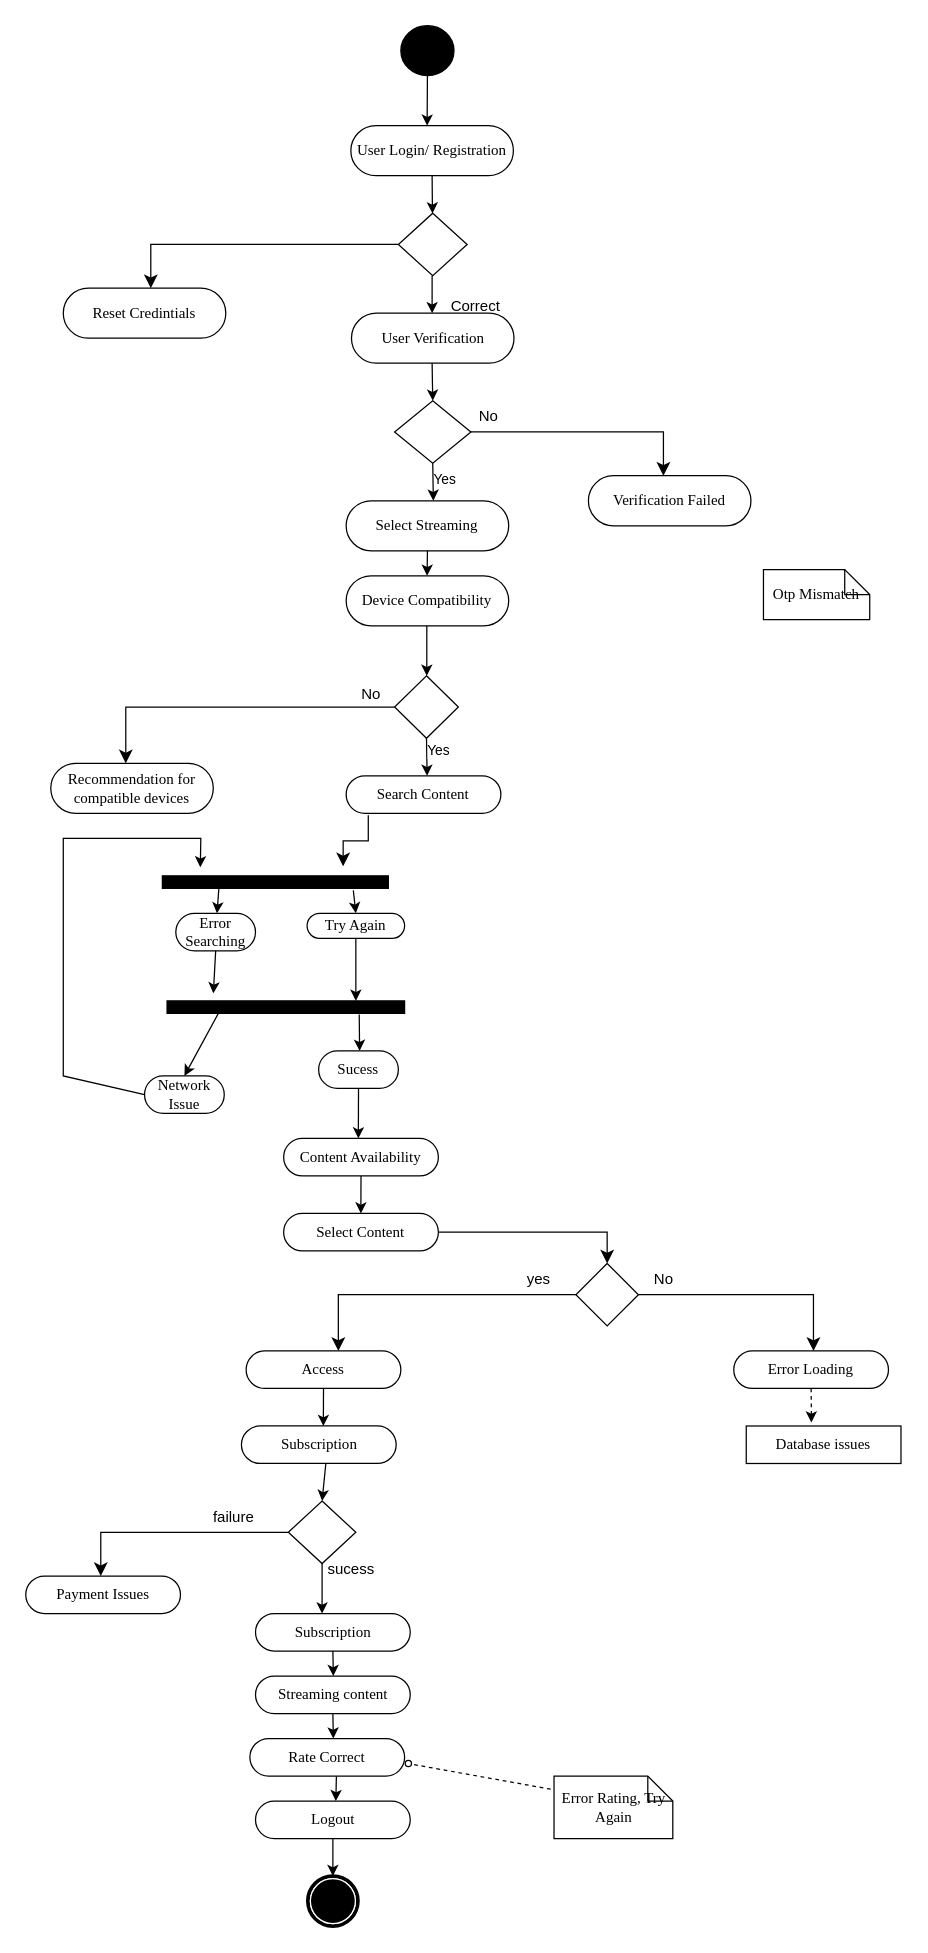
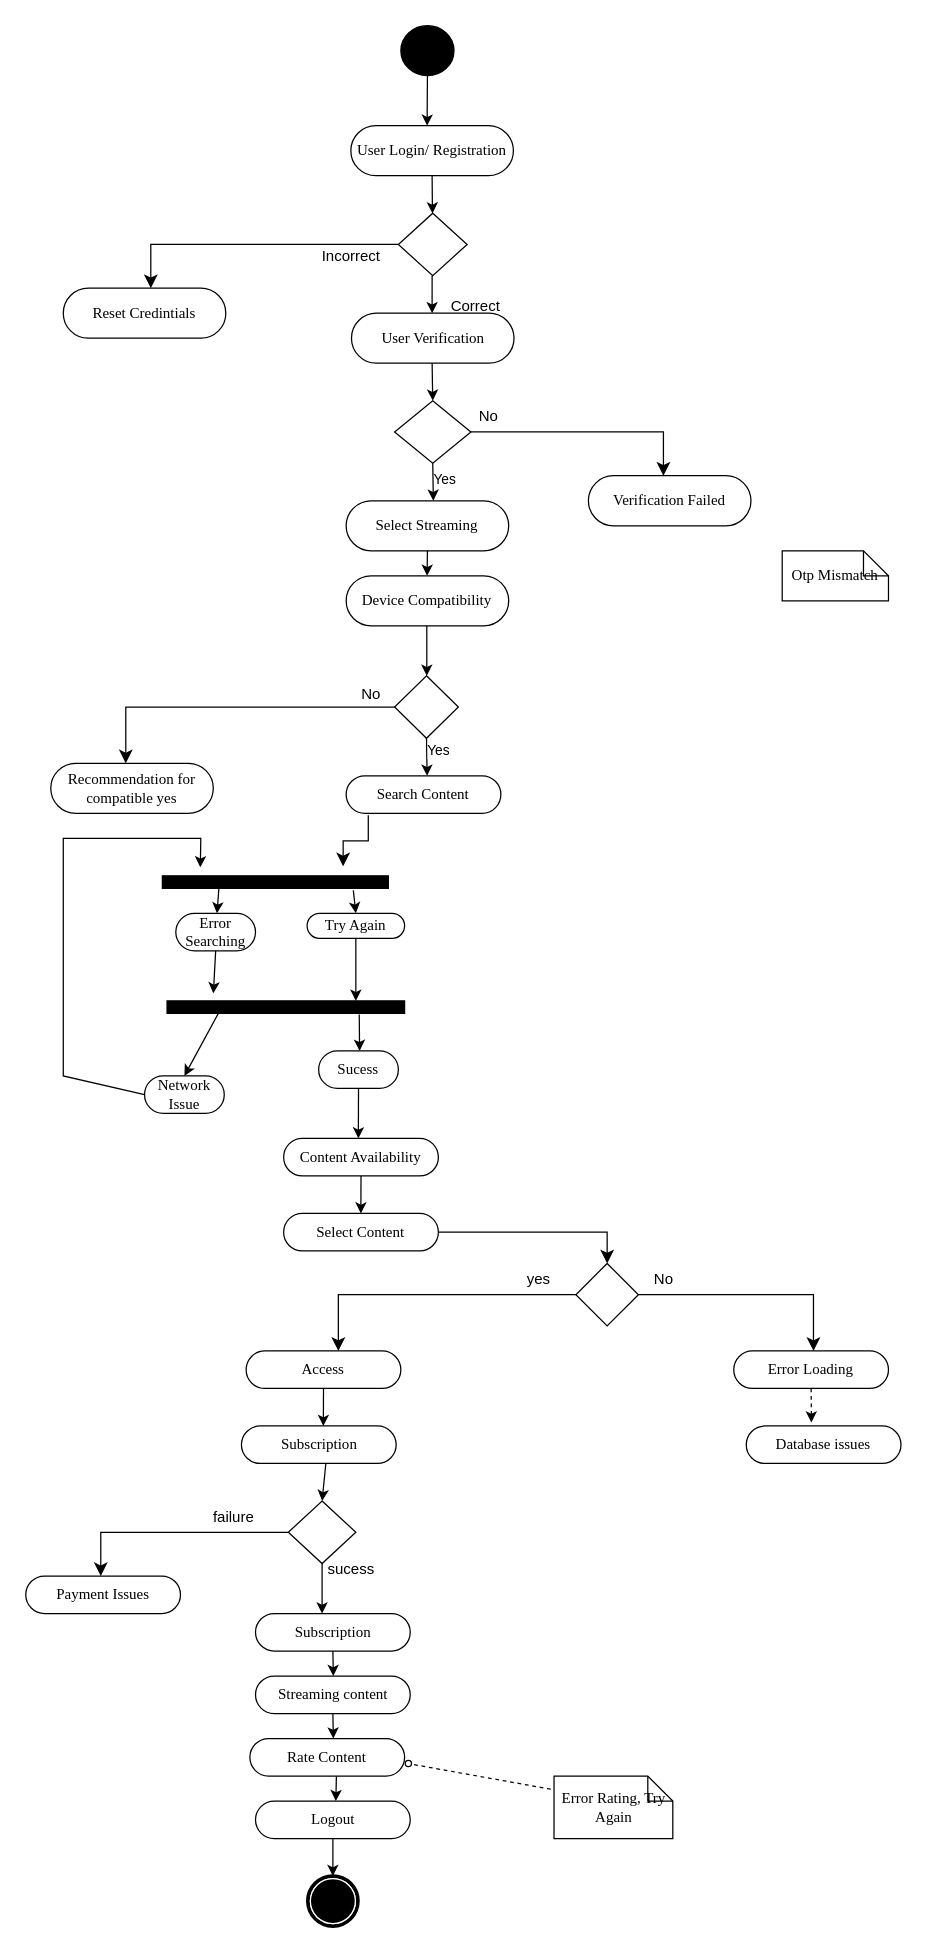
none -> (351, 257)
(816, 594) -> (835, 576)
(132, 788) -> (132, 788)
(823, 1444) -> (823, 1444)
(327, 1757) -> (327, 1757)
